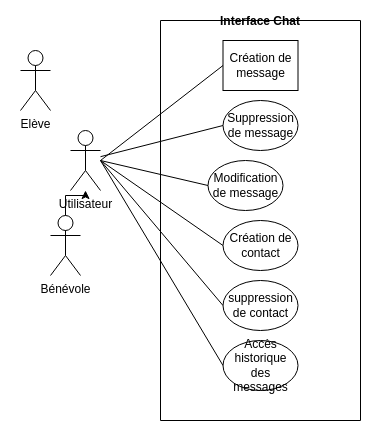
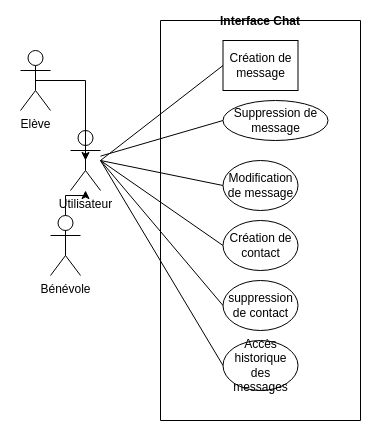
none -> (86, 88)
(261, 126) -> (276, 121)
(246, 186) -> (261, 186)
